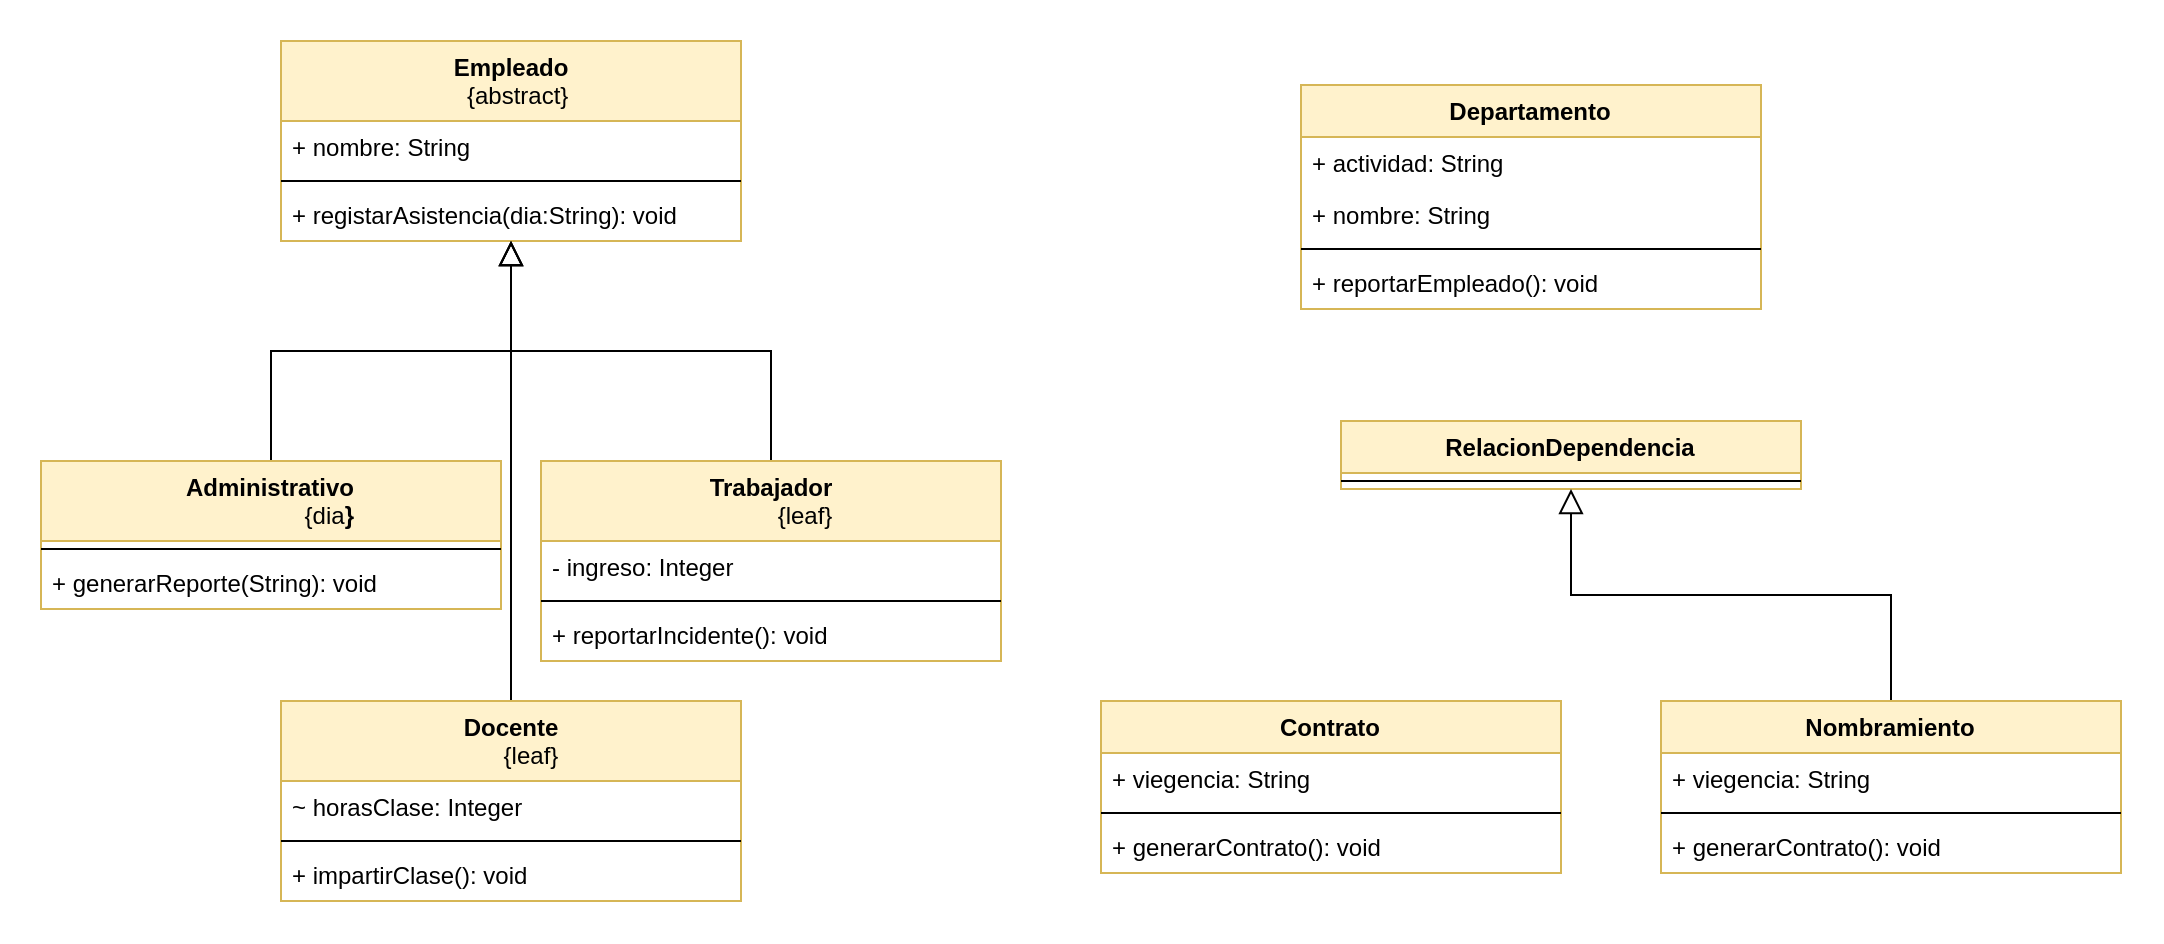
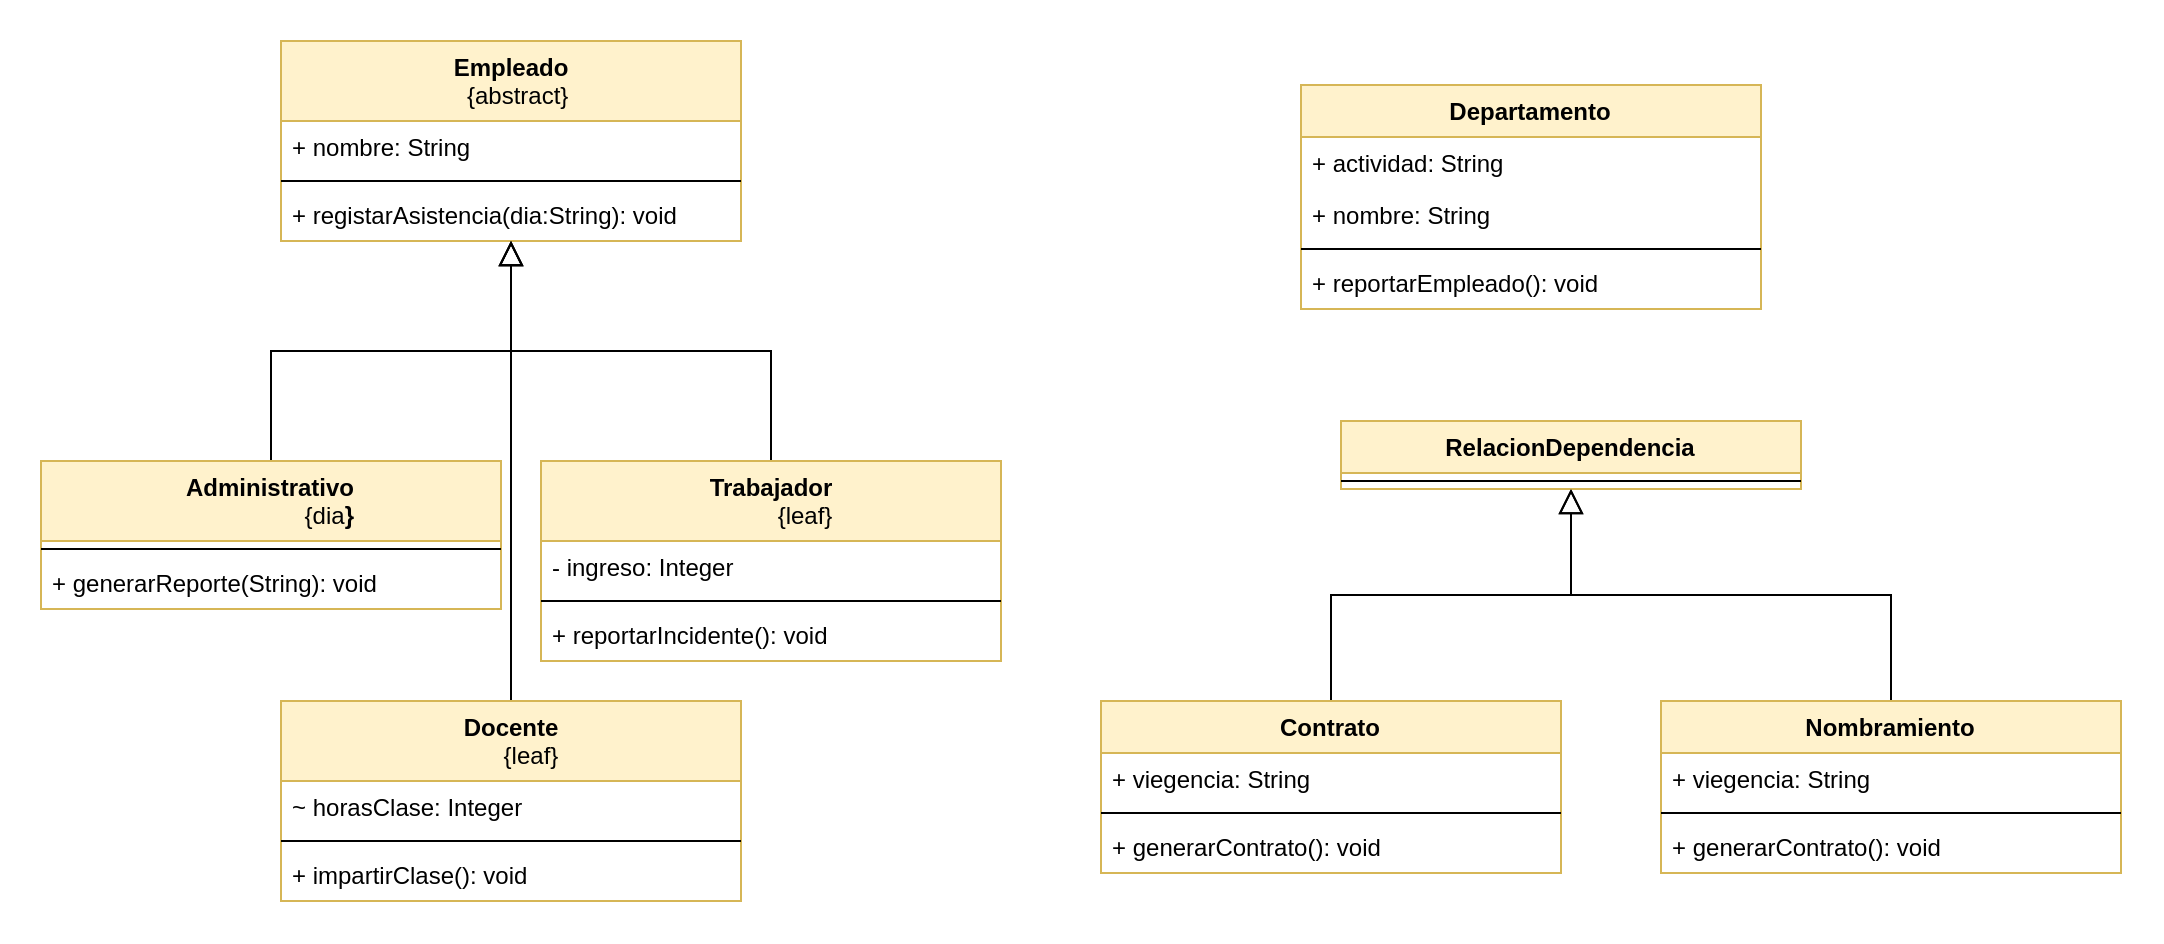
none -> (1396, 595)
